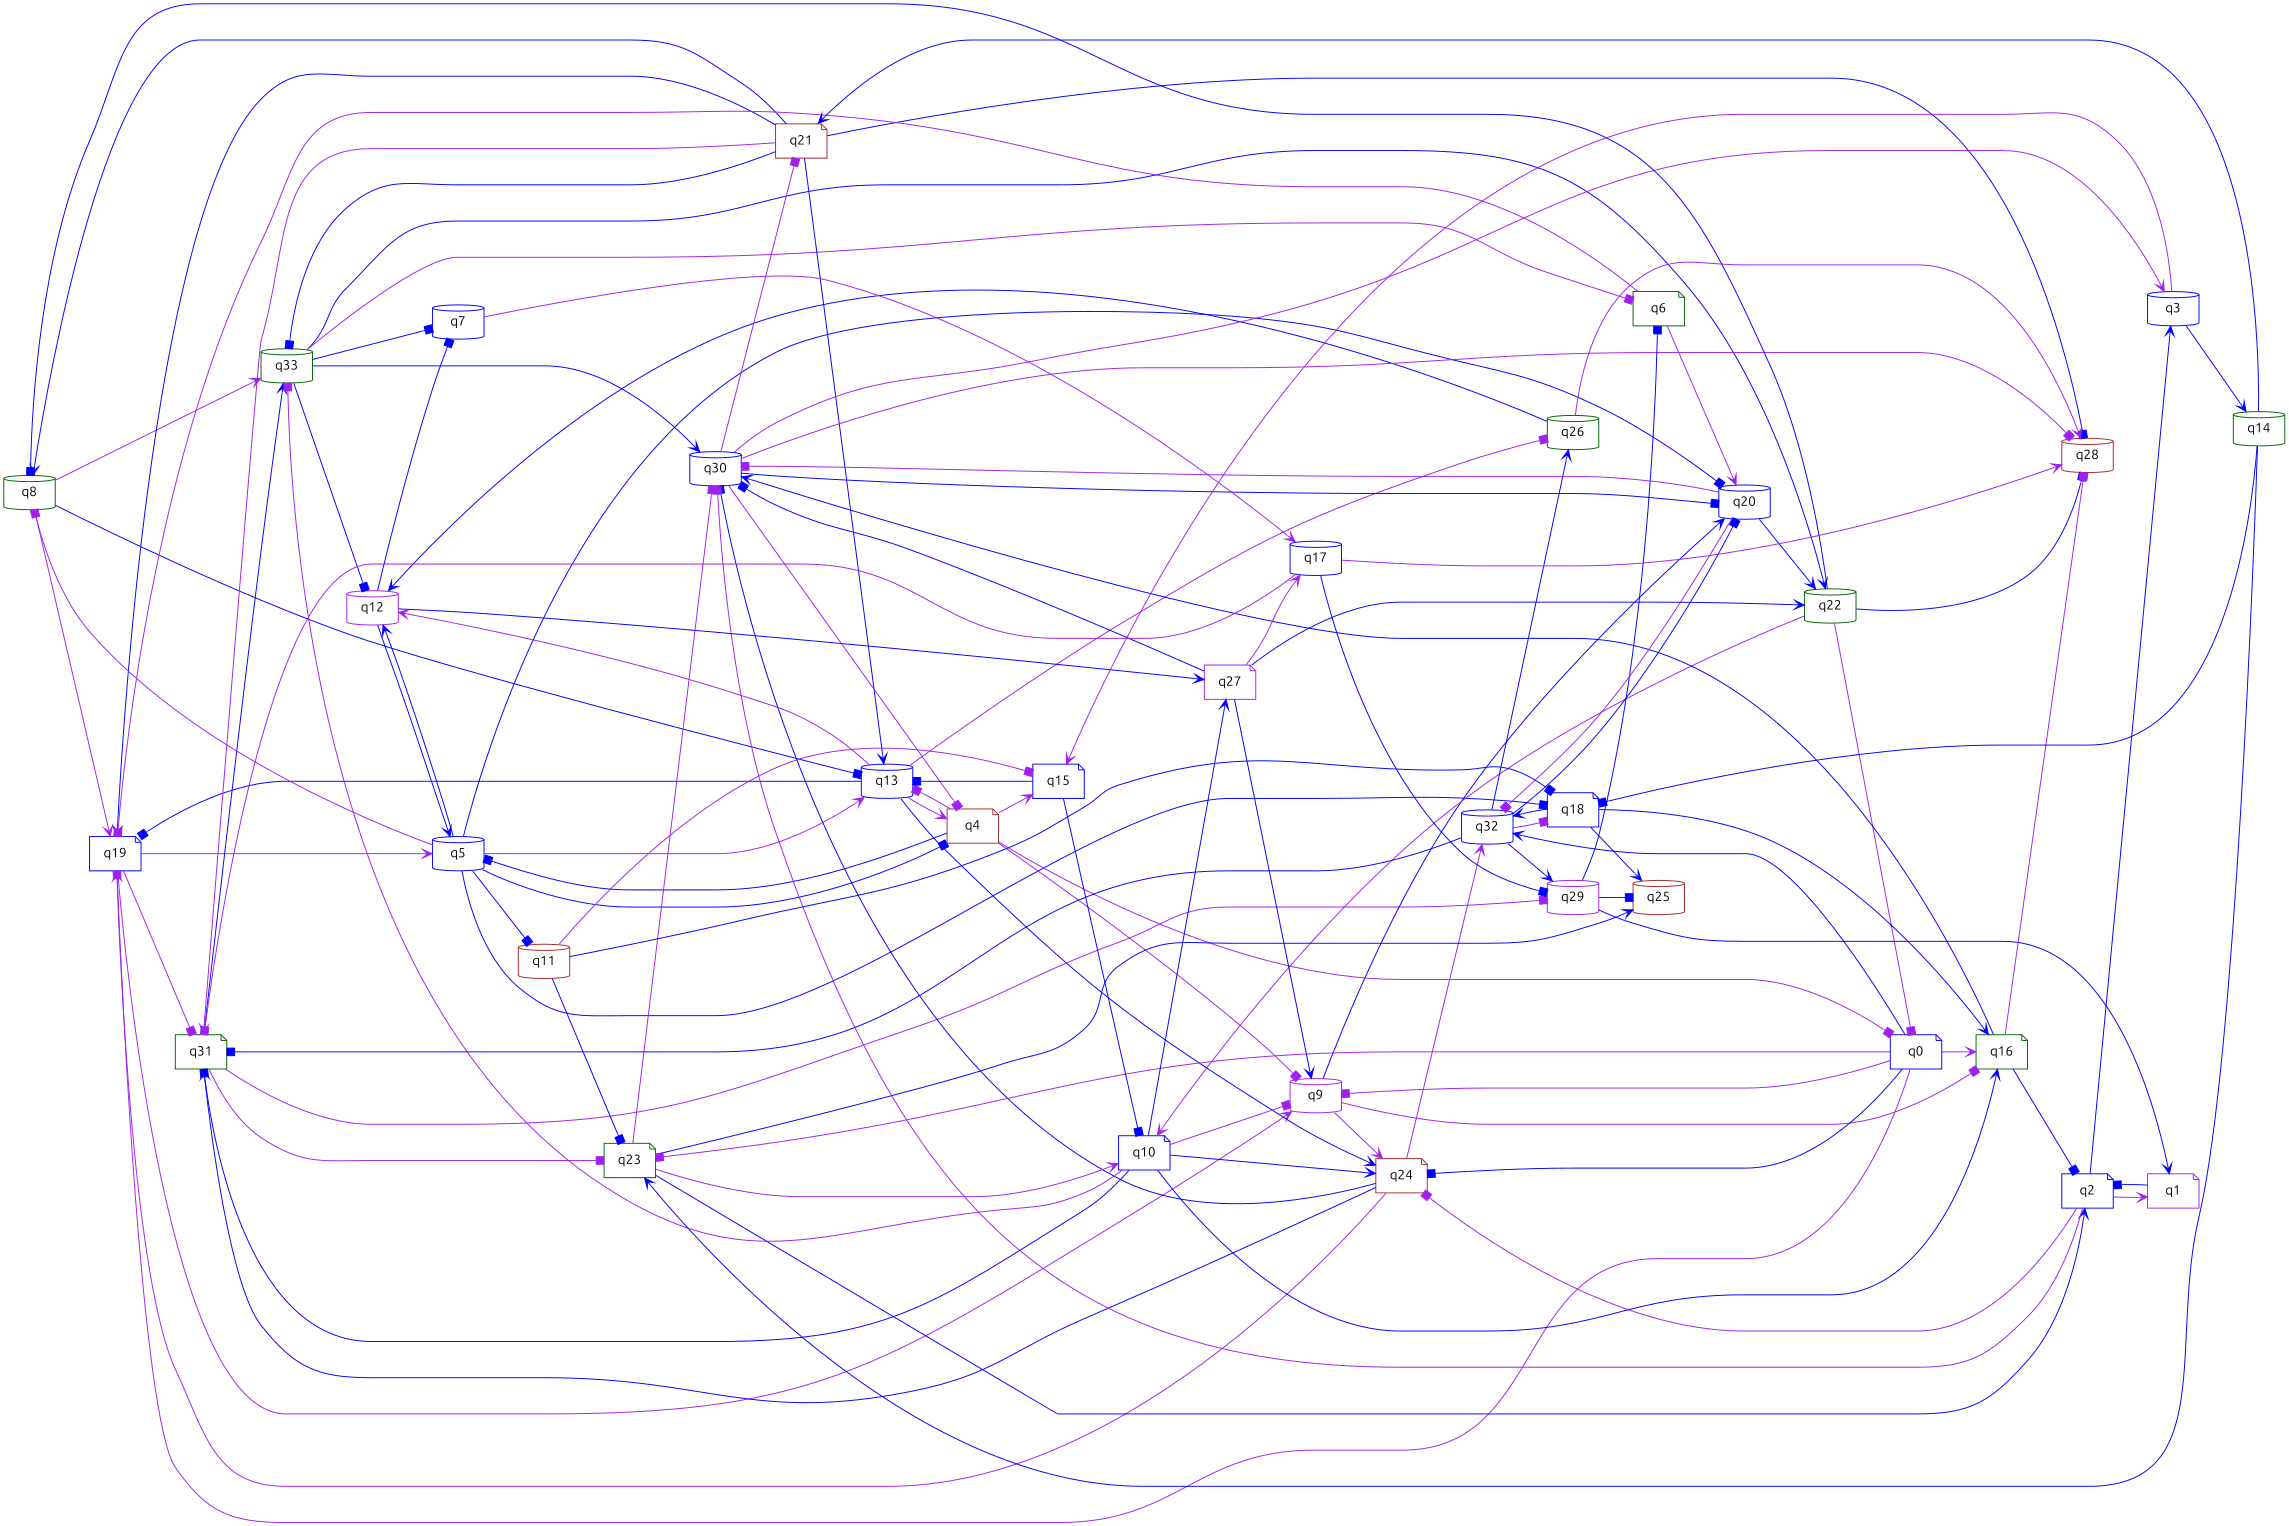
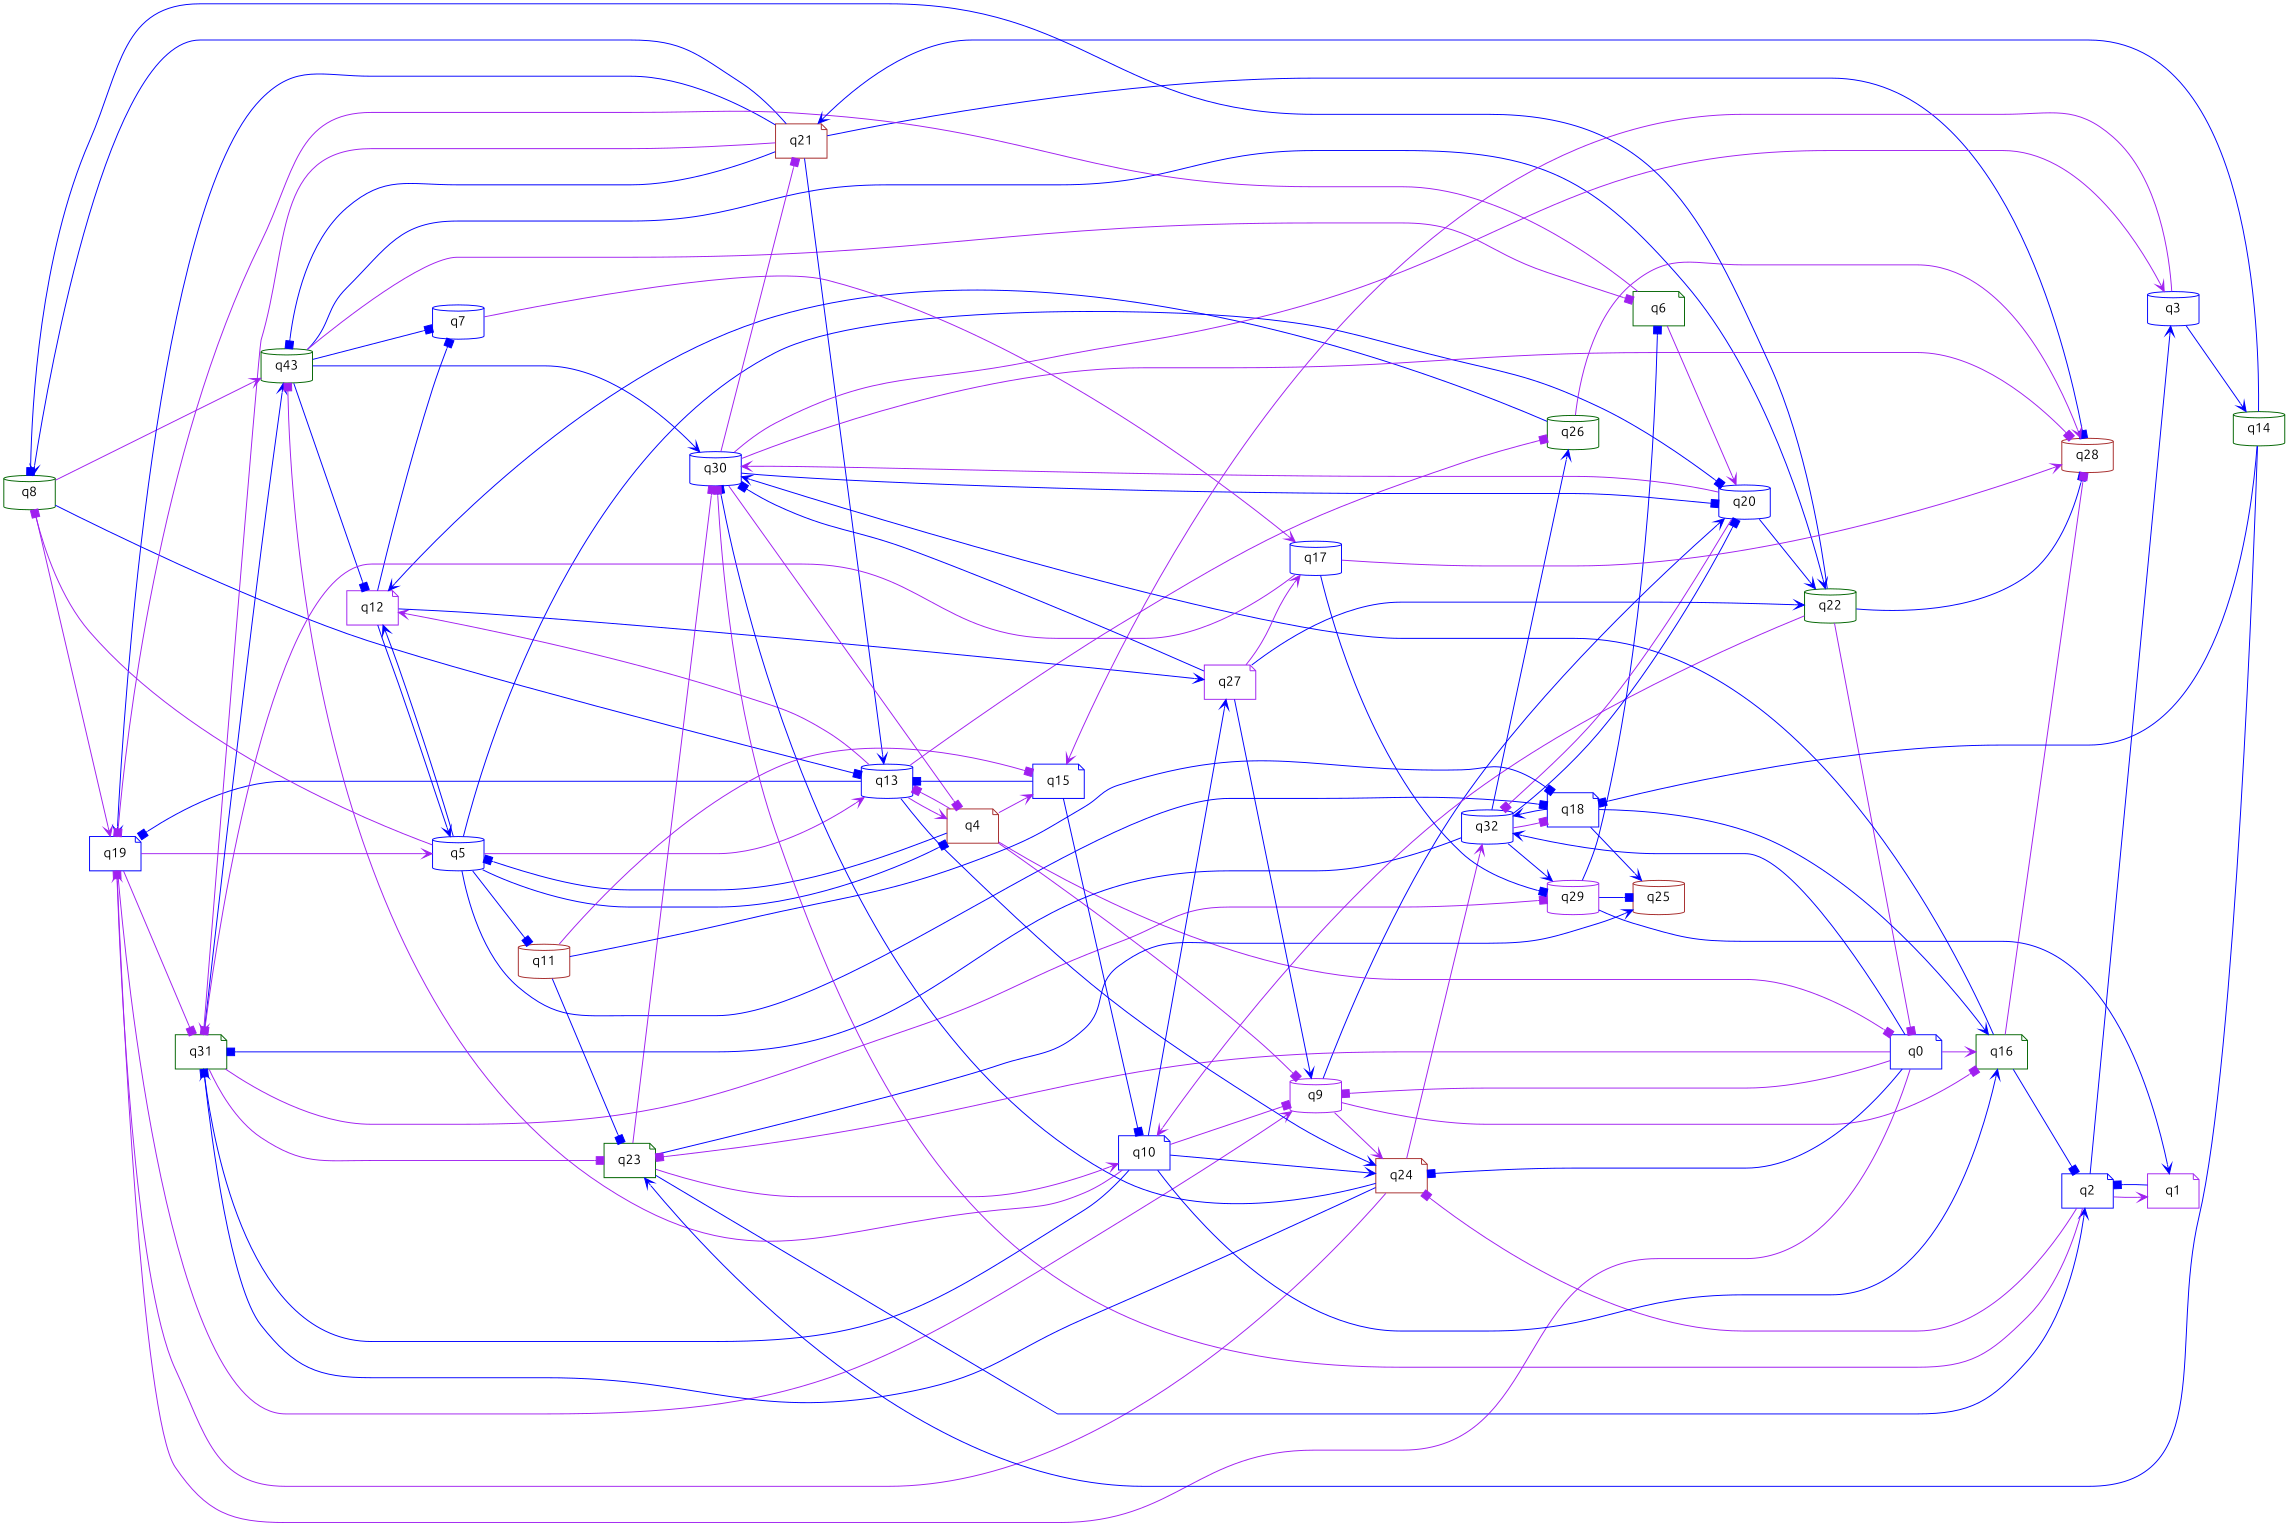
(287, 366) -> (287, 366)
(1235, 475) -> (1235, 475)
(373, 608) -> (373, 608)
